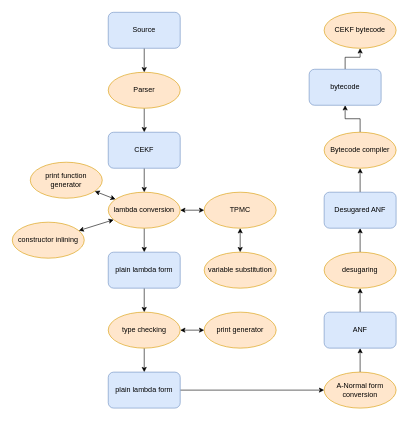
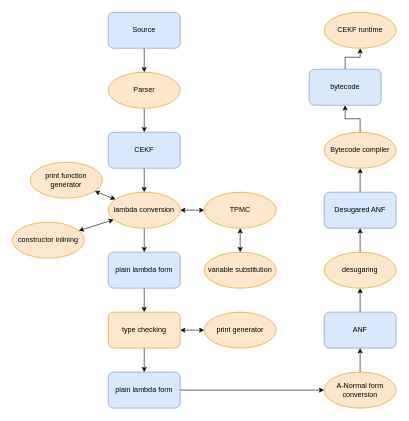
(360, 30) -> (360, 30)
(144, 330) -> (144, 330)
